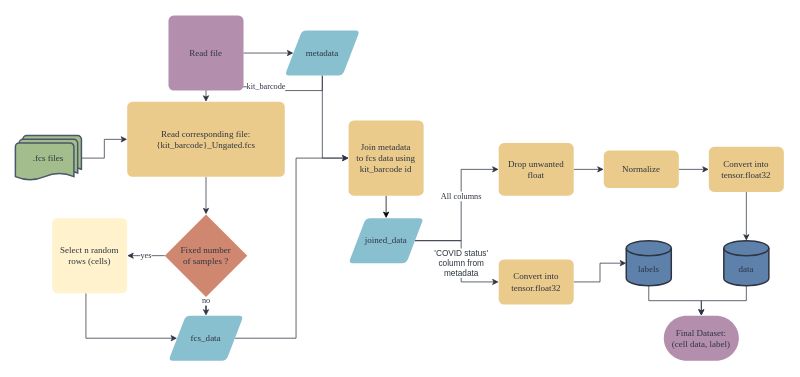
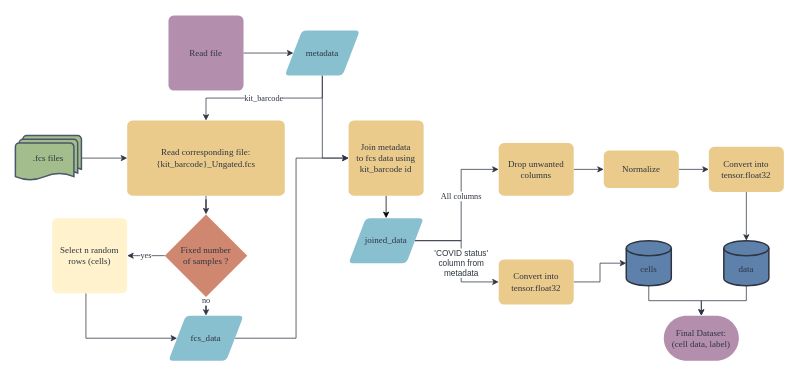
(206, 139) -> (206, 158)
(536, 169) -> (536, 169)
(648, 263) -> (648, 263)
